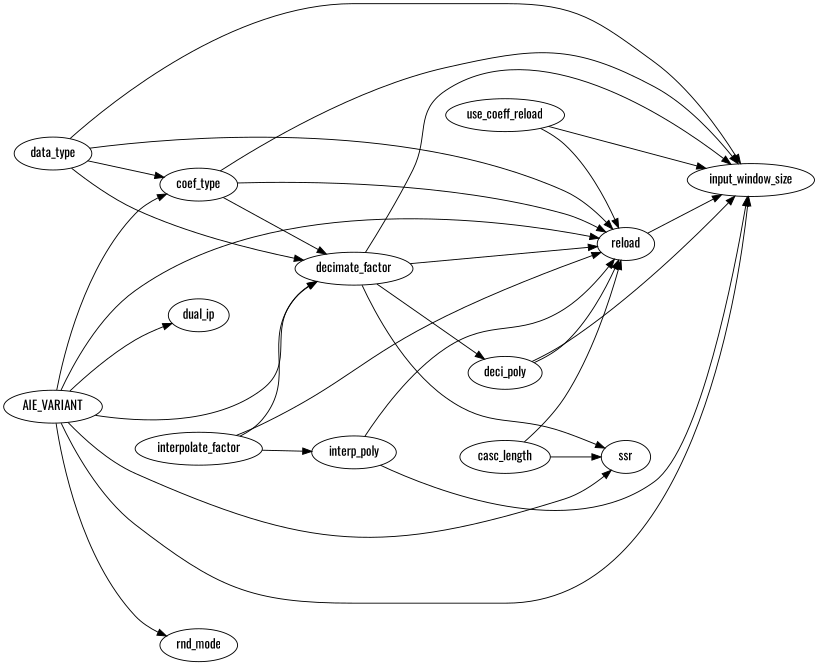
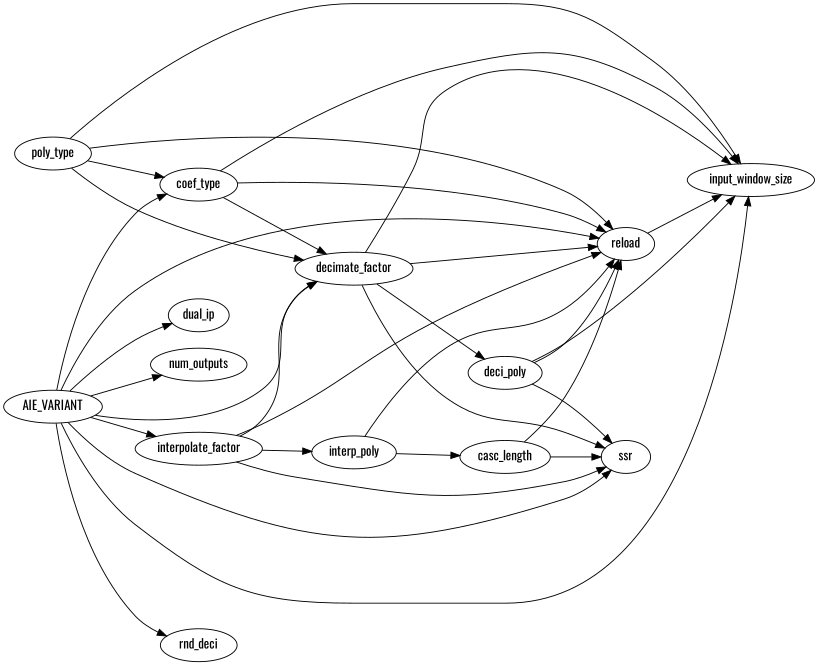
(505, 115) -> none
(53, 154) -> (53, 154)
none -> (199, 365)
none -> (571, 407)
none -> (119, 426)
(657, 479) -> (423, 454)
none -> (417, 494)
(199, 645) -> (199, 645)
